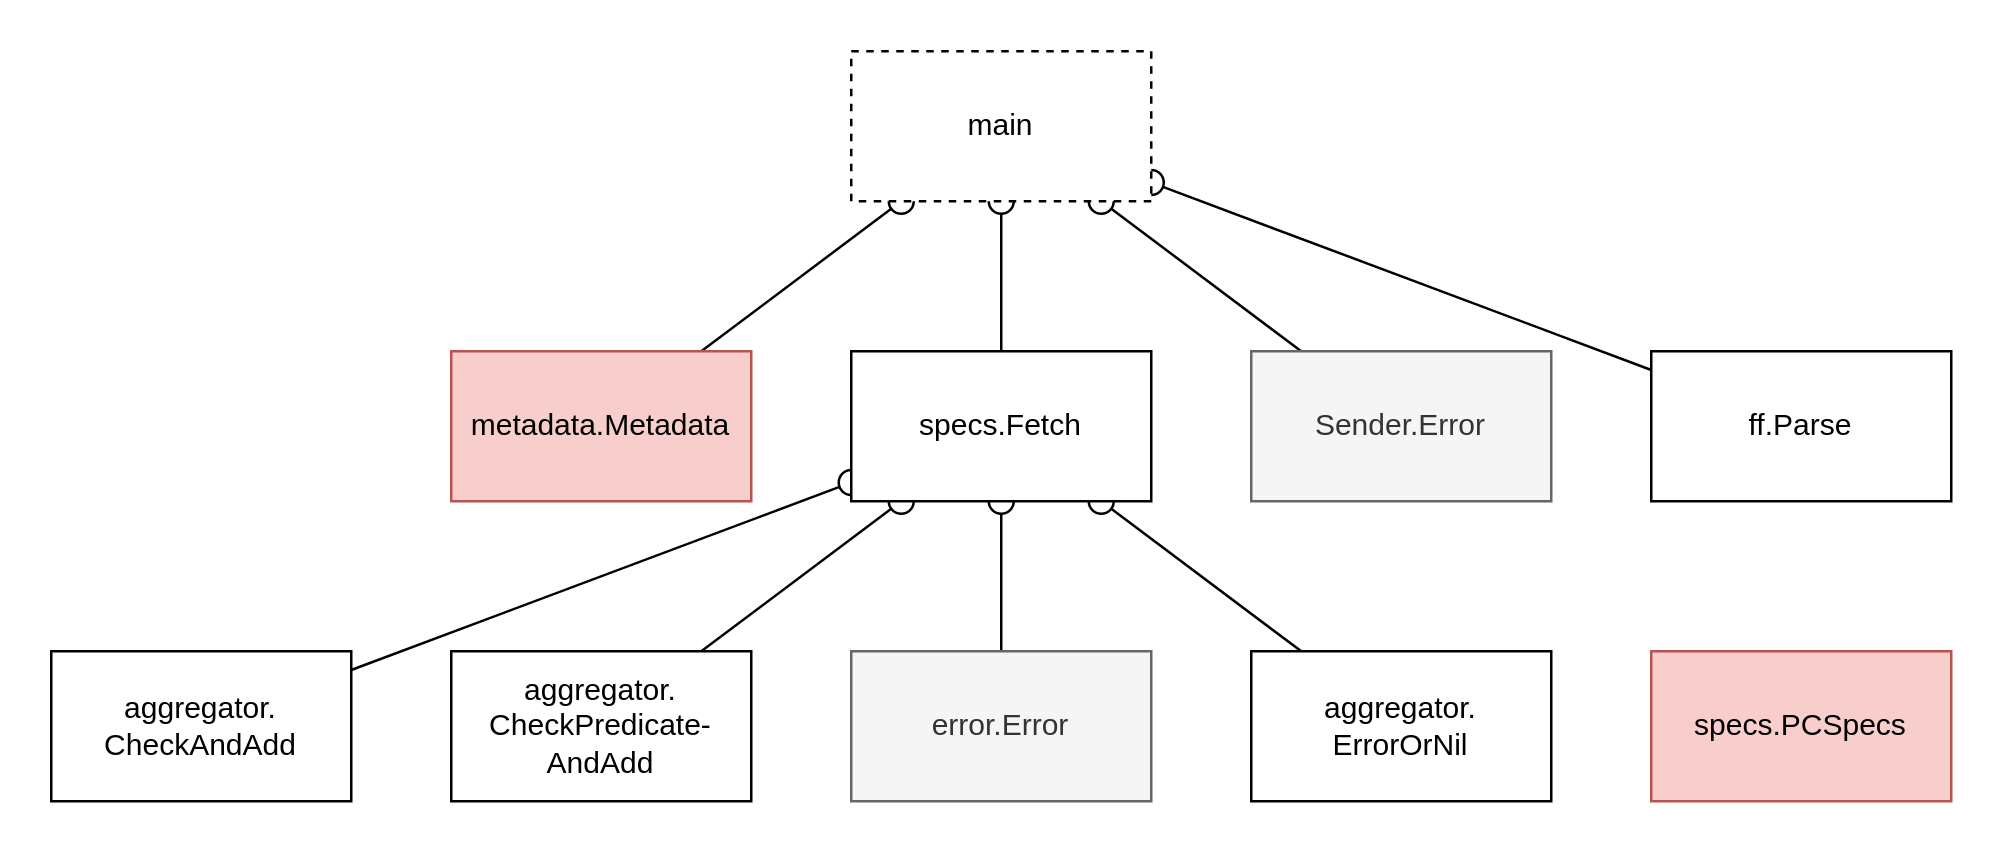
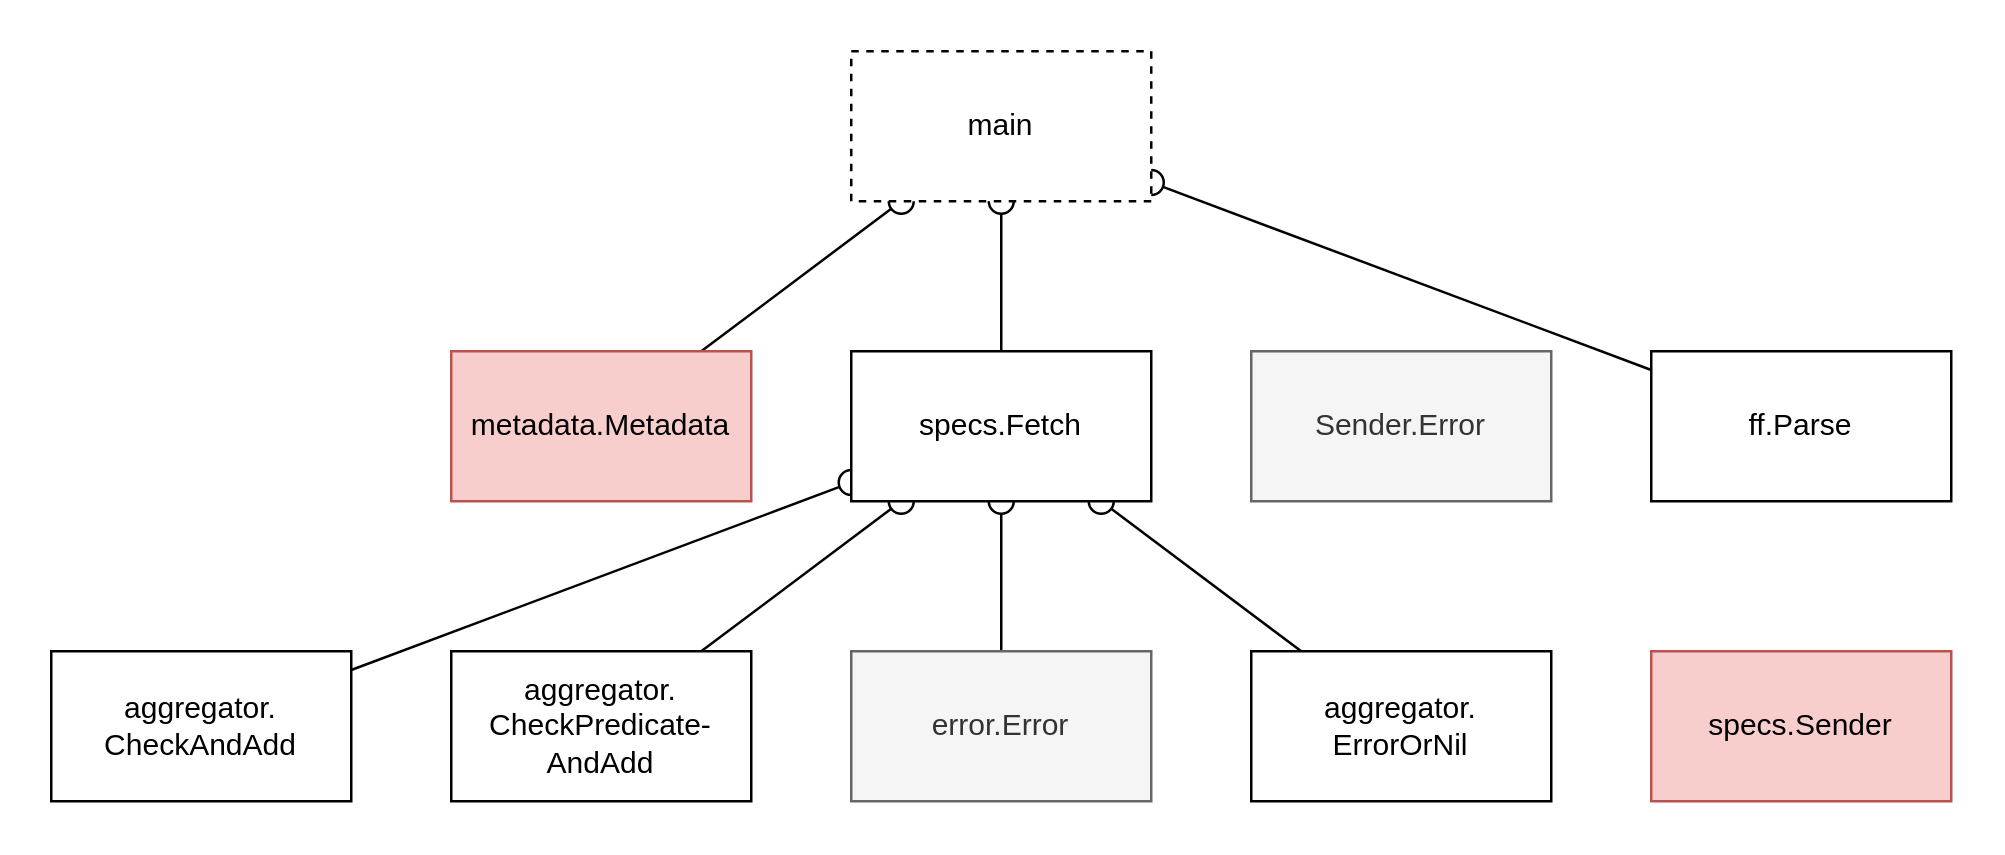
(1206, 280) -> none
(1801, 726) -> (1801, 726)
